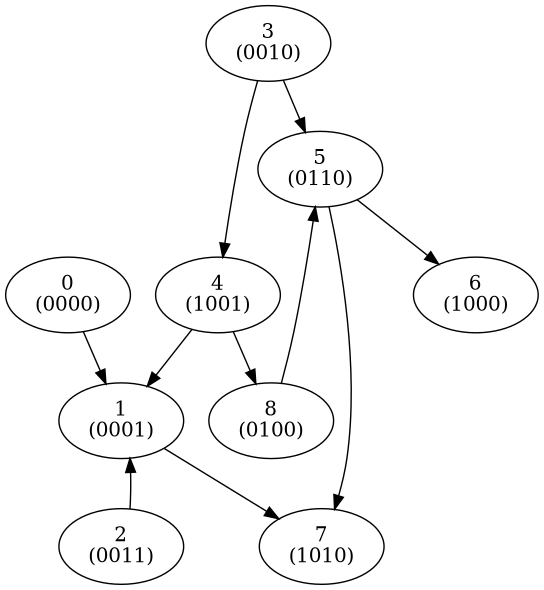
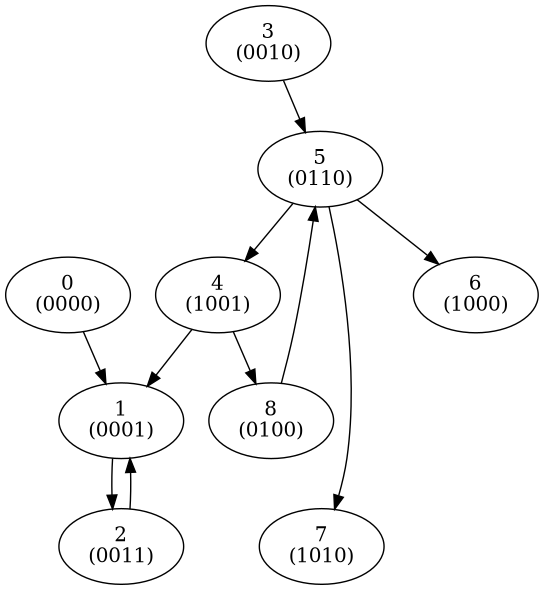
(238, 162) -> (273, 227)
(216, 480) -> (112, 477)
